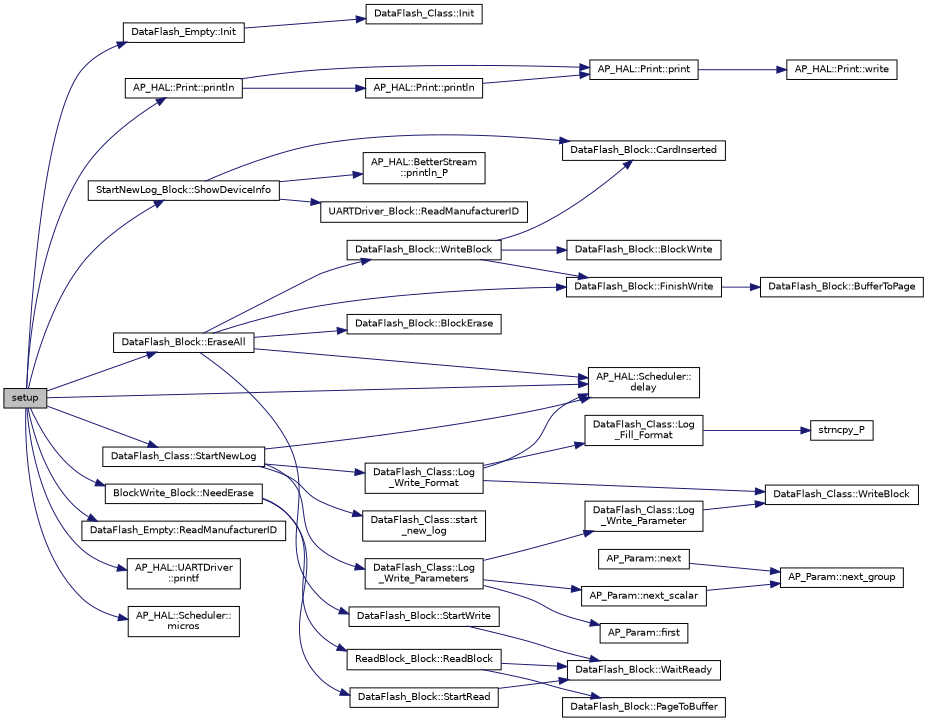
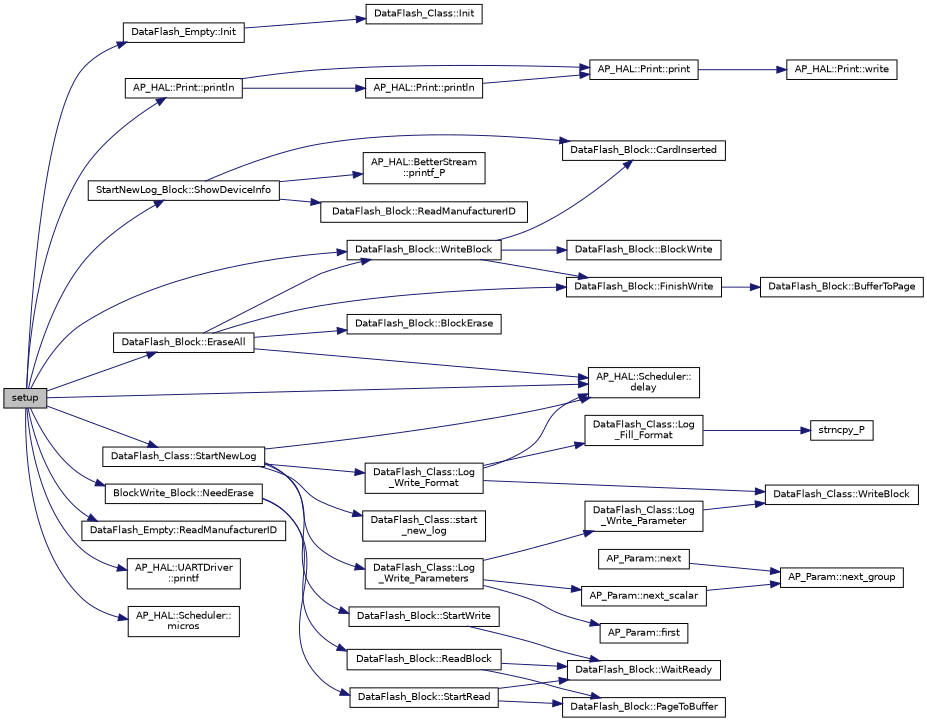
(424, 168) -> (424, 168)
(424, 212) -> (424, 212)
none -> (165, 285)
(293, 455) -> (303, 536)
(424, 660) -> (424, 660)
none -> (525, 702)
